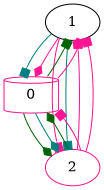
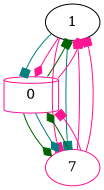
(73, 168) -> (73, 168)
